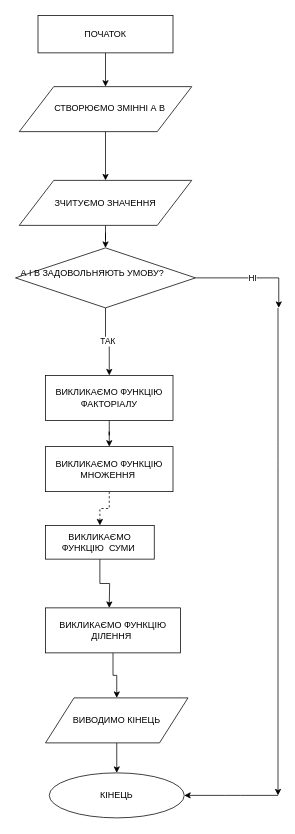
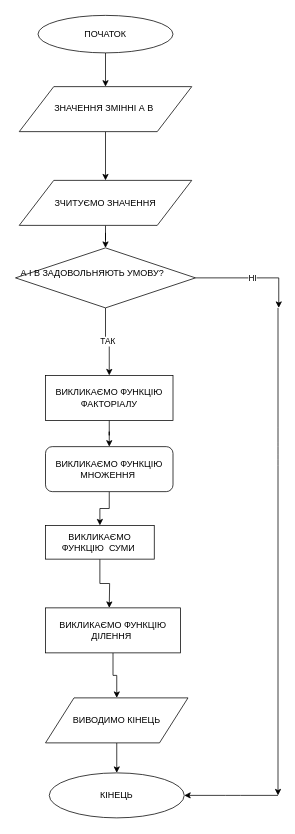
(105, 34) -> (105, 34)
(101, 109) -> (99, 109)
(109, 469) -> (109, 469)
(108, 509) -> (108, 509)
